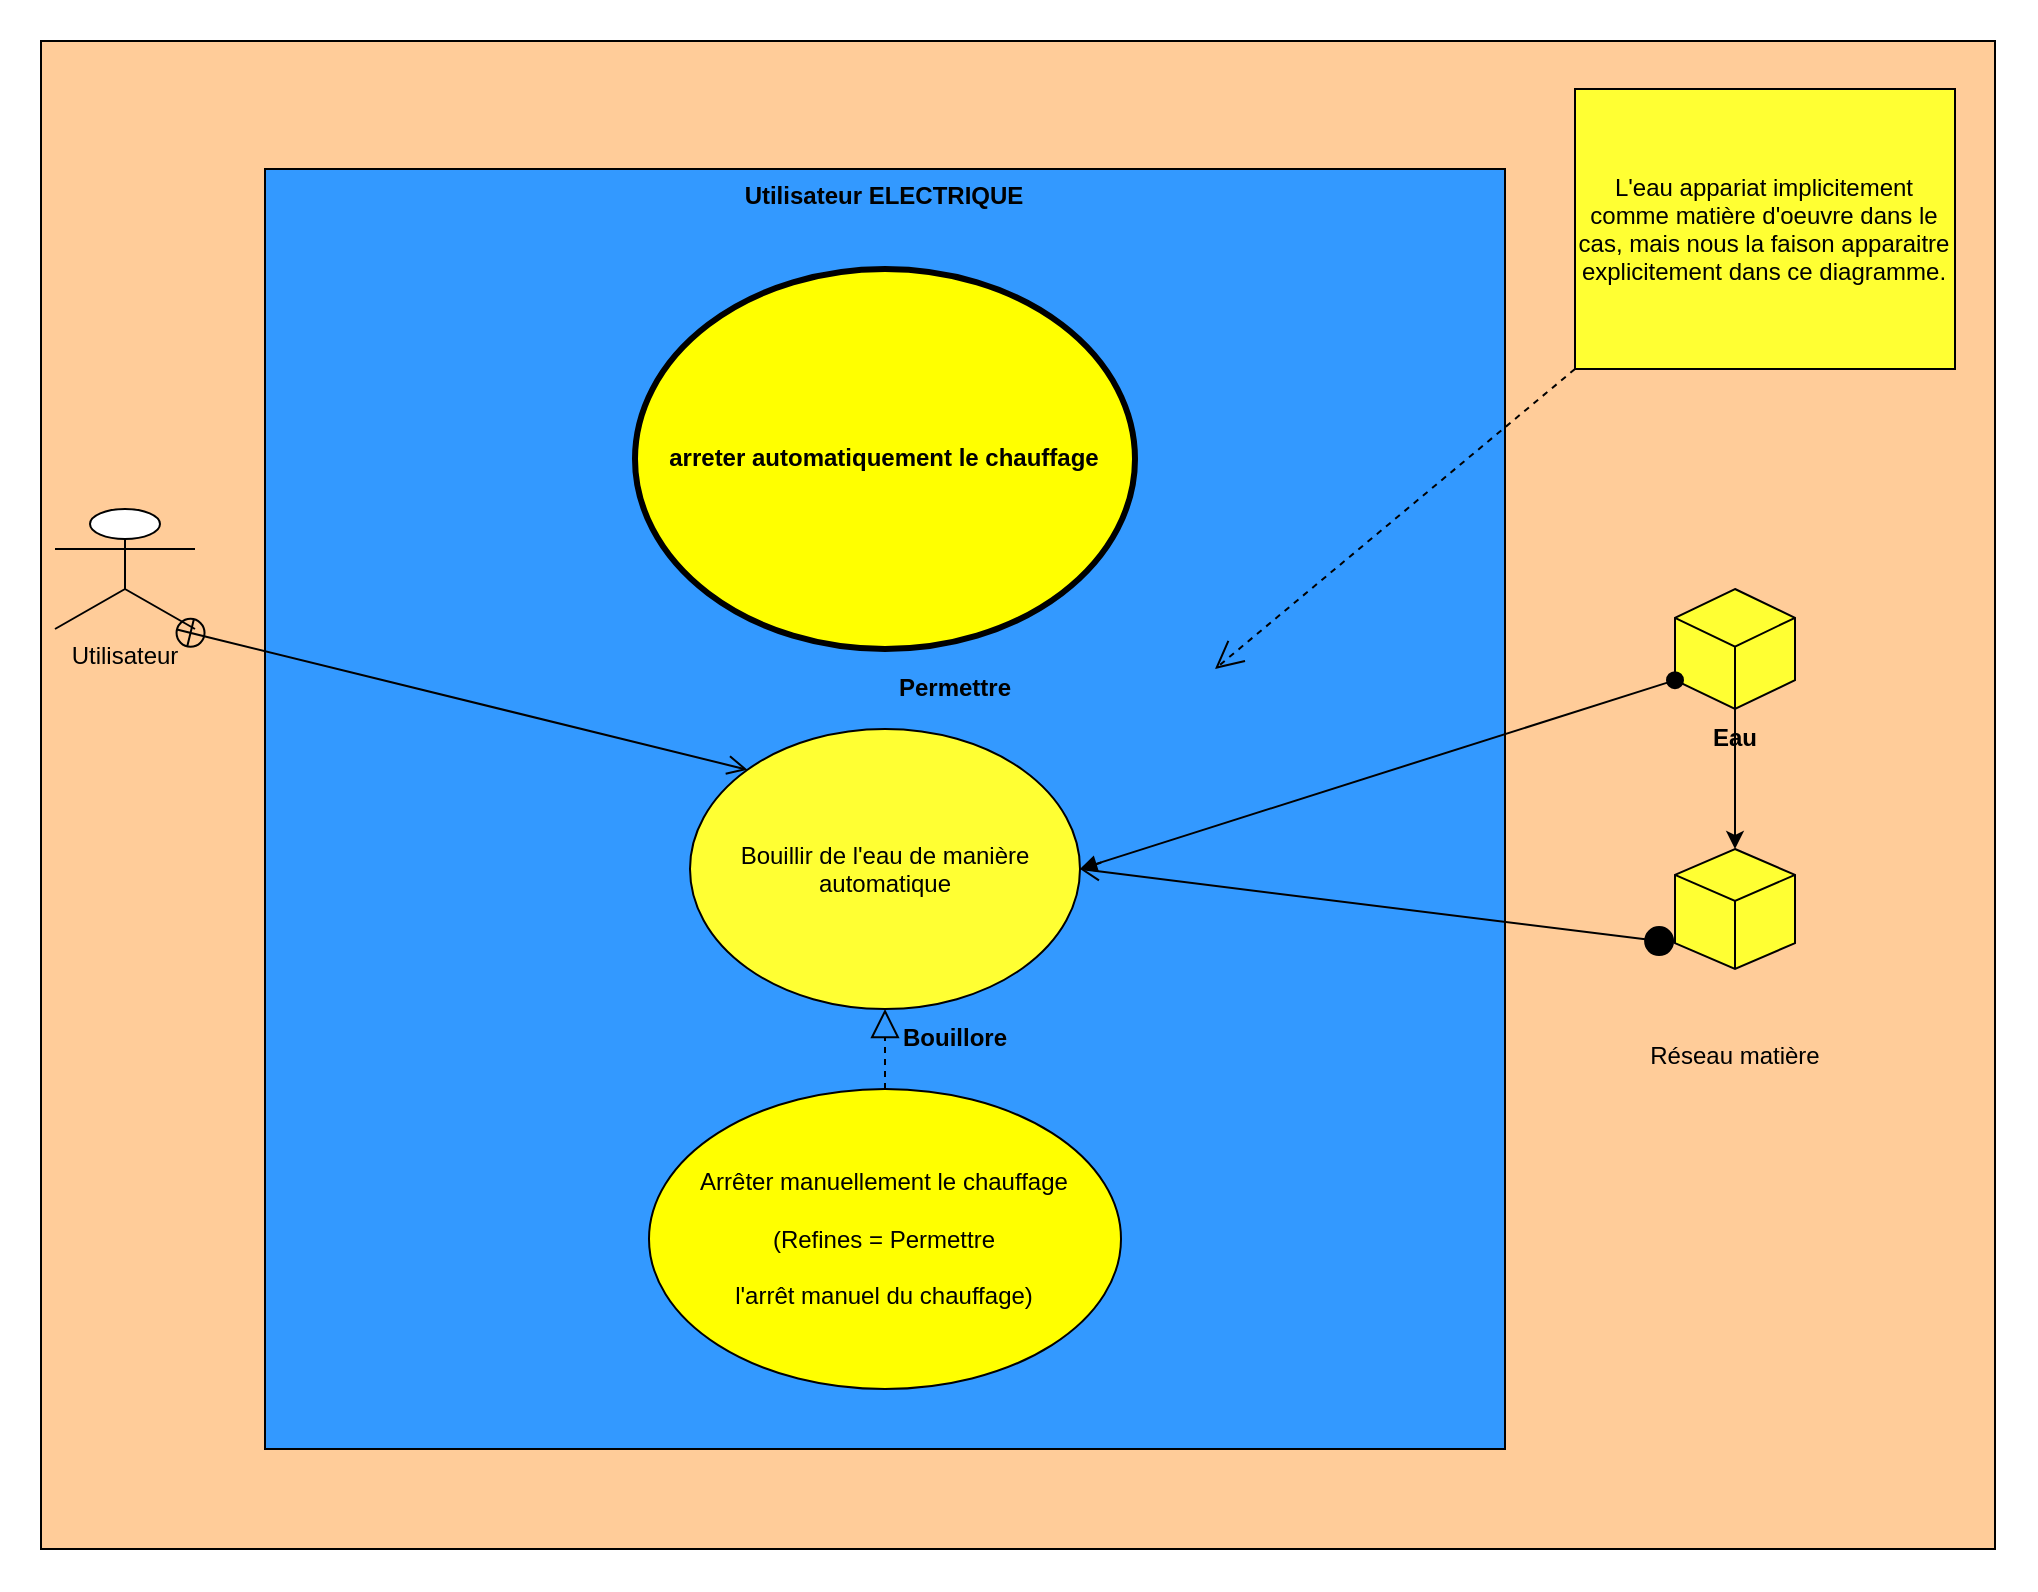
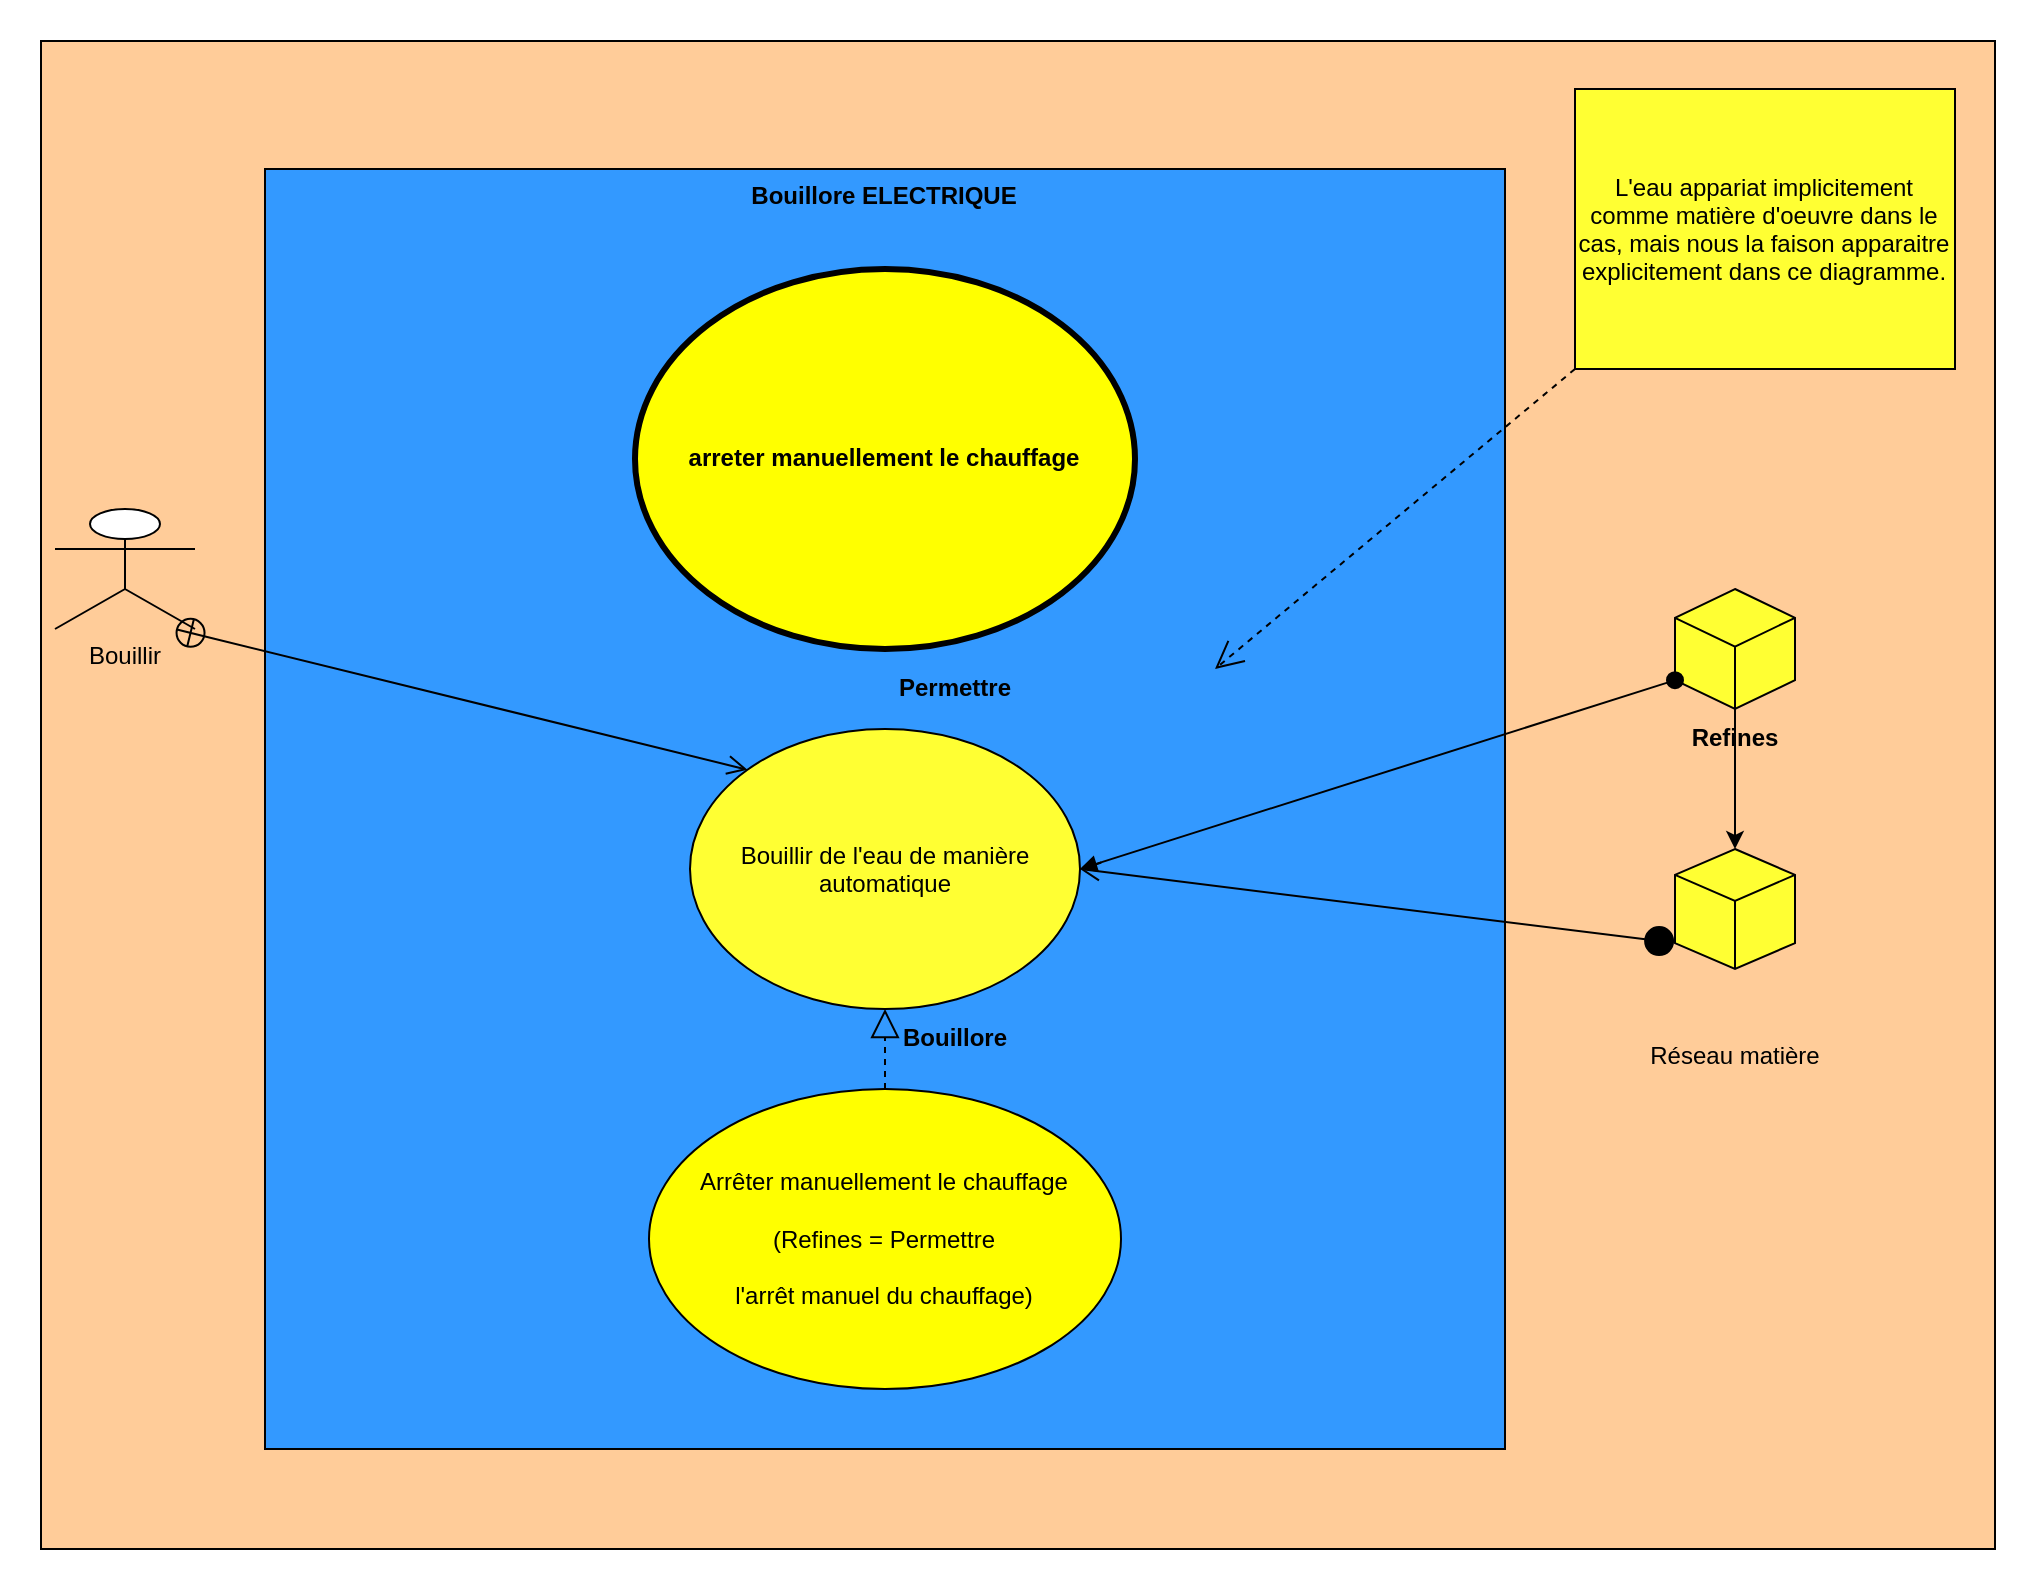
(885, 197) -> (885, 197)
(885, 459) -> (885, 459)
(126, 657) -> (126, 657)
(1736, 739) -> (1736, 739)
